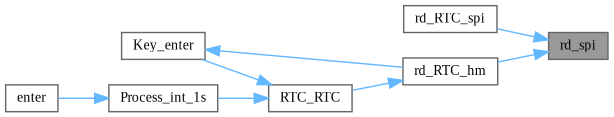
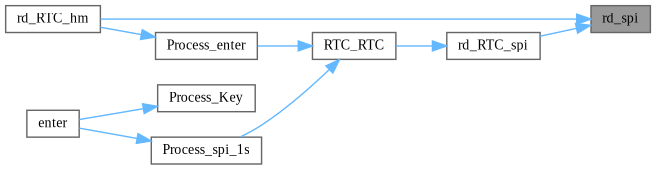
(163, 46) -> (206, 46)
(371, 87) -> (414, 46)
(163, 98) -> (206, 151)
none -> (206, 98)
